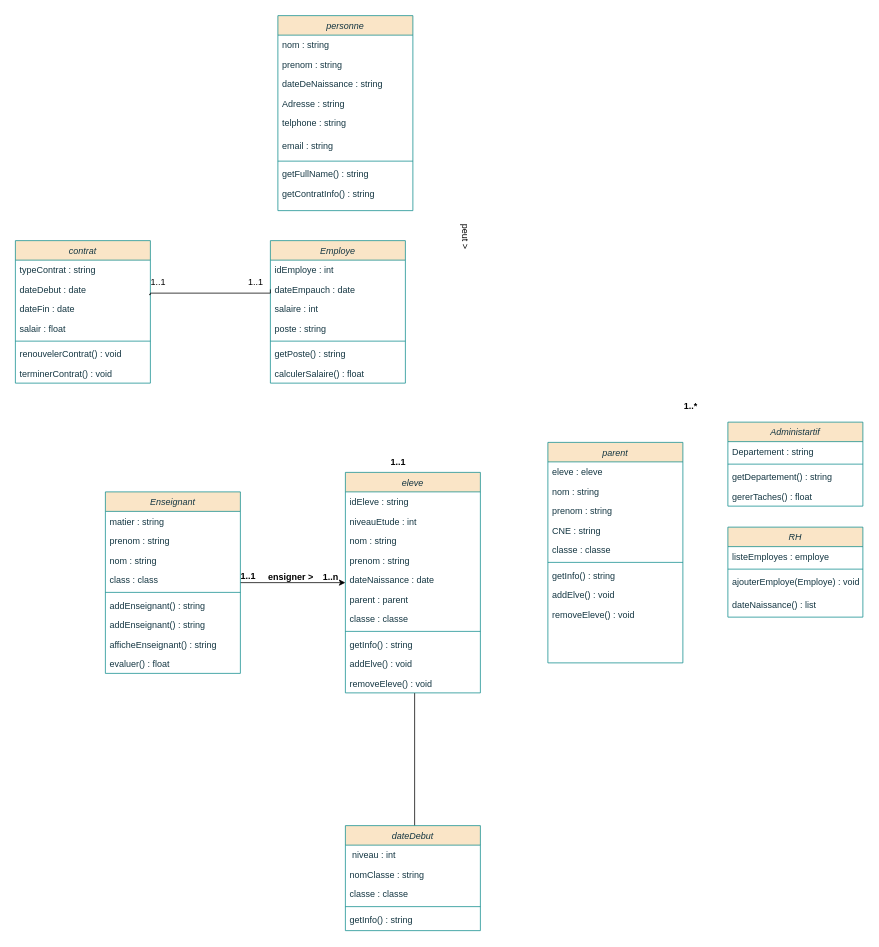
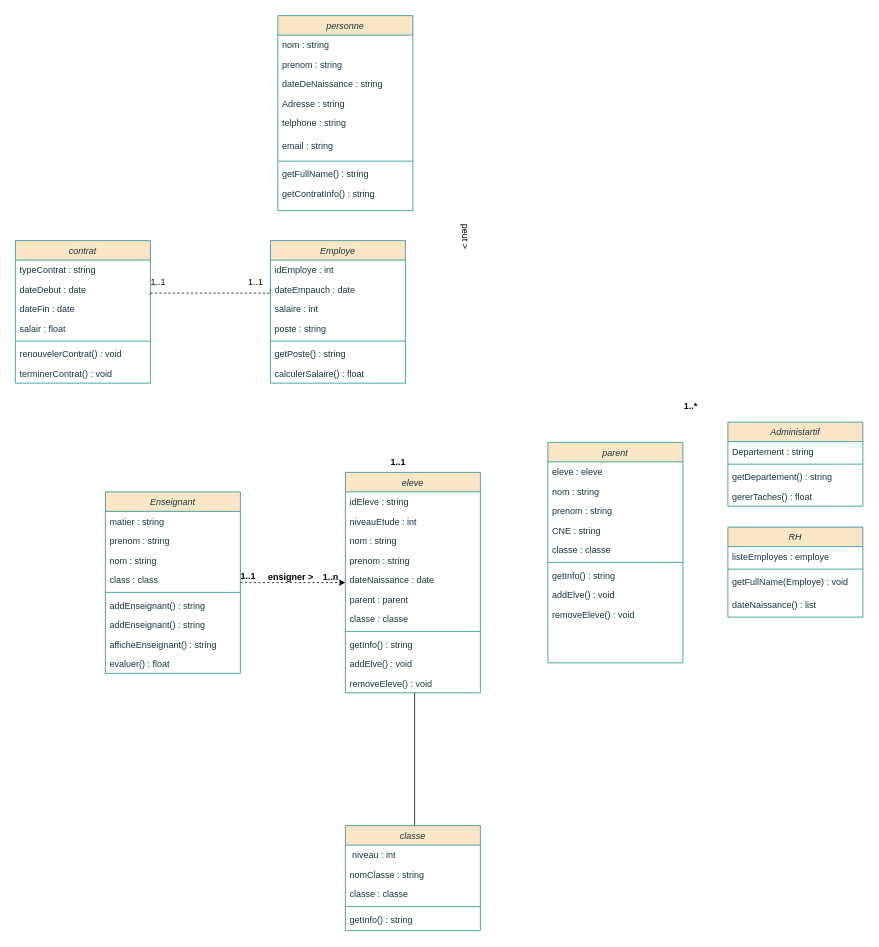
(210, 293) -> (210, 293)
(290, 582) -> (290, 582)
(801, 582) -> (792, 582)
(413, 836) -> (413, 836)
